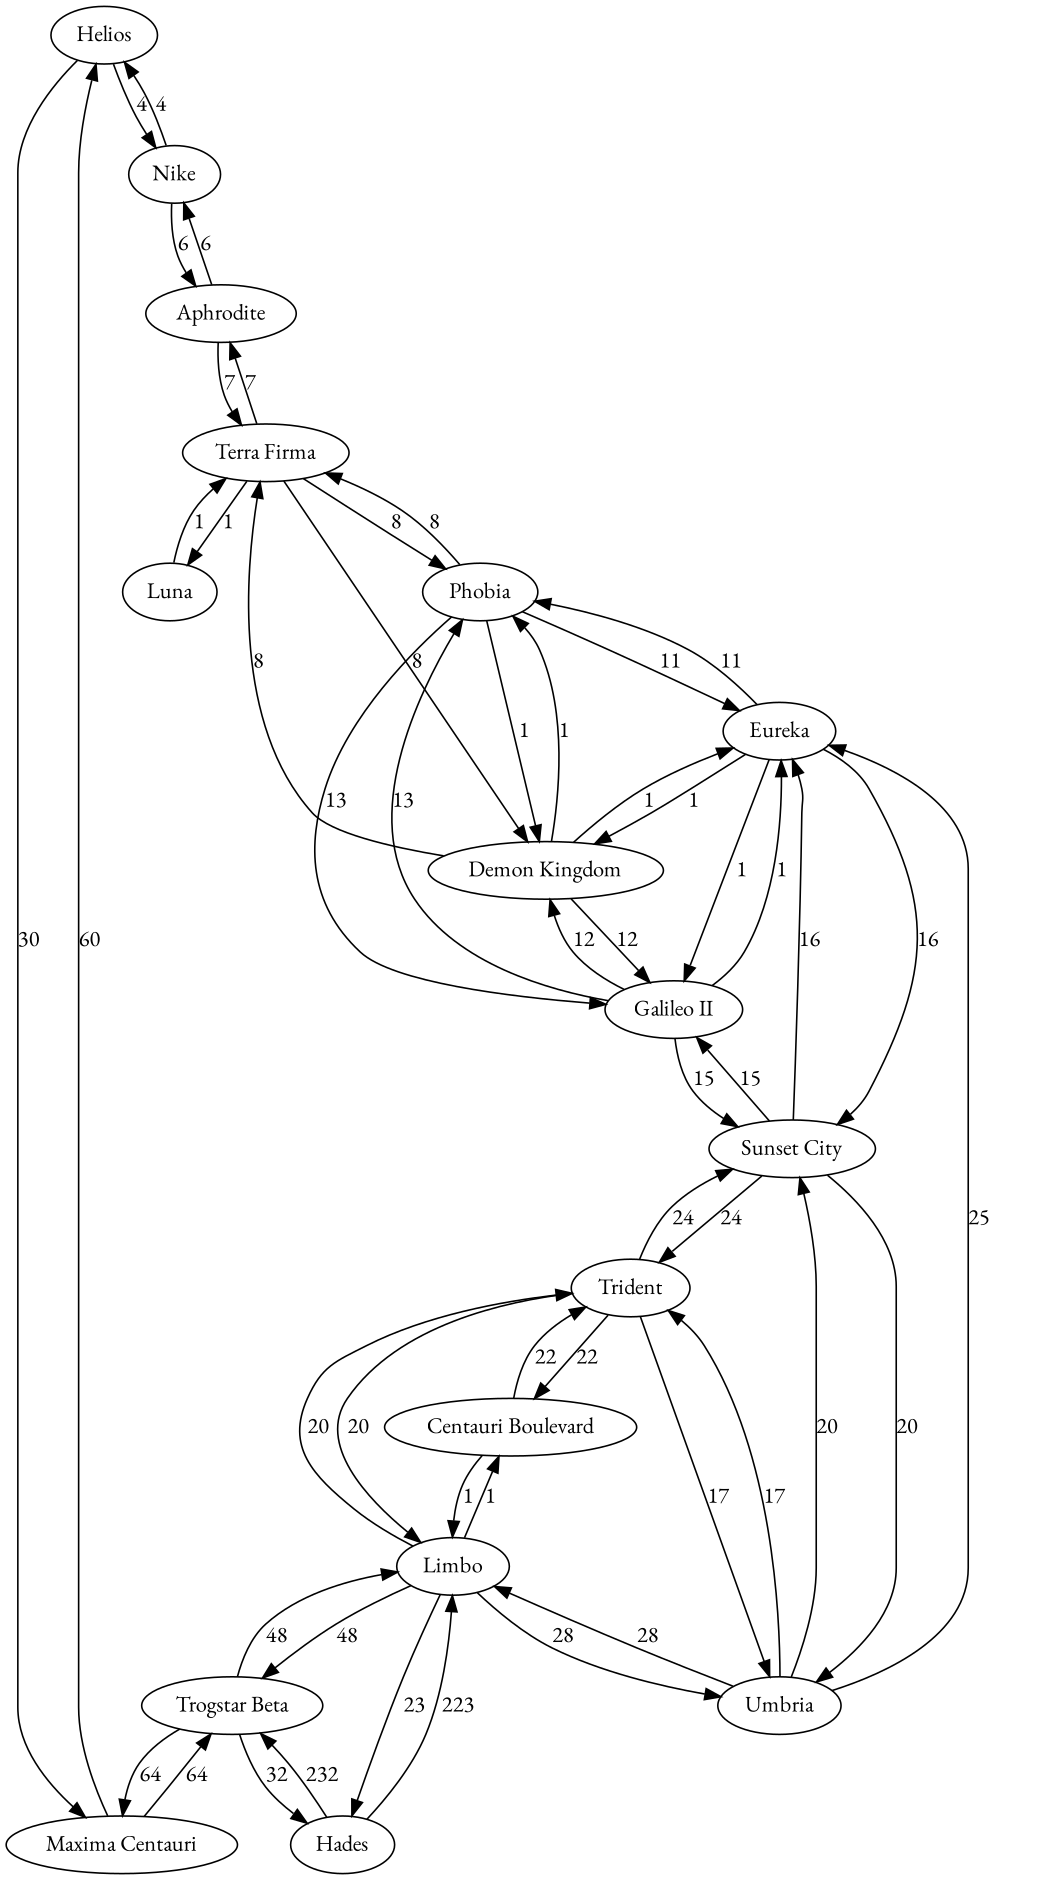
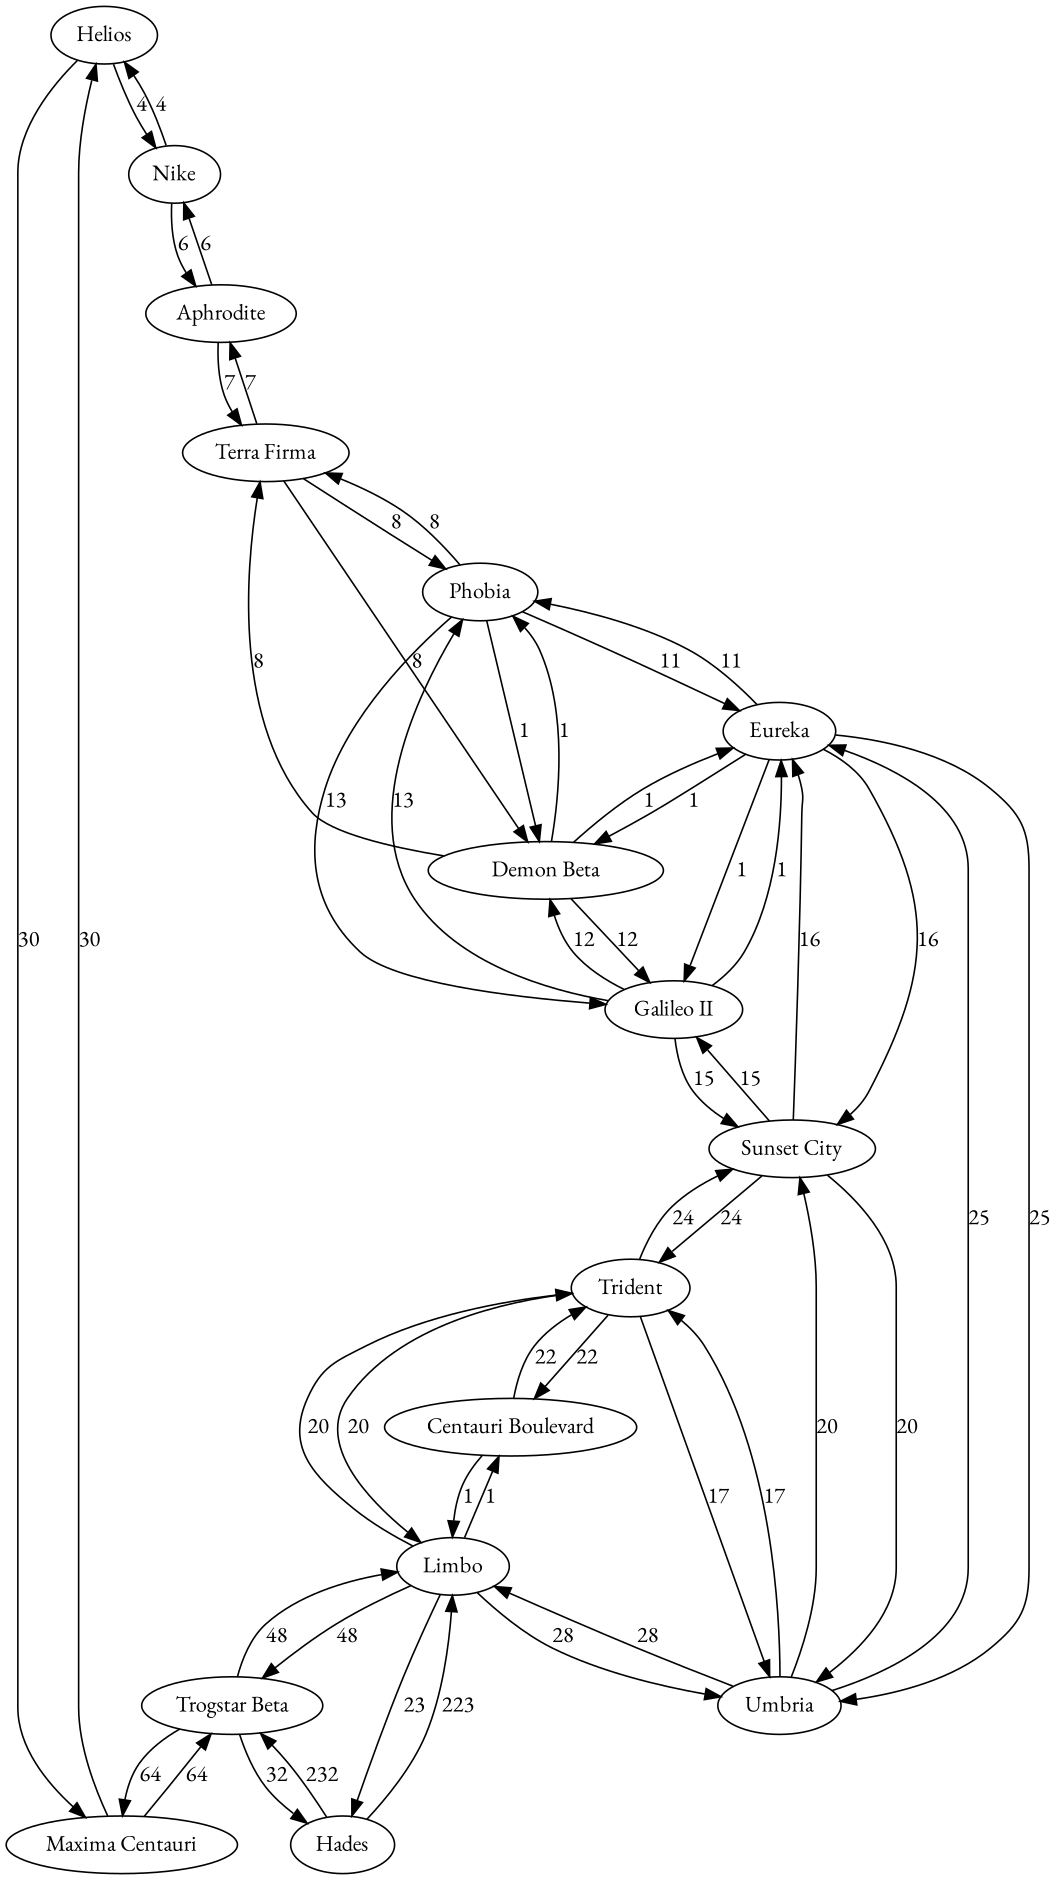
(170, 592) -> none
(546, 870) -> (546, 870)
(90, 940) -> (90, 940)
none -> (1029, 1208)
